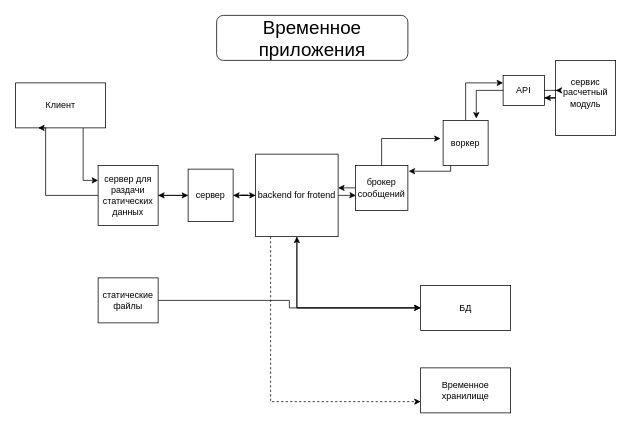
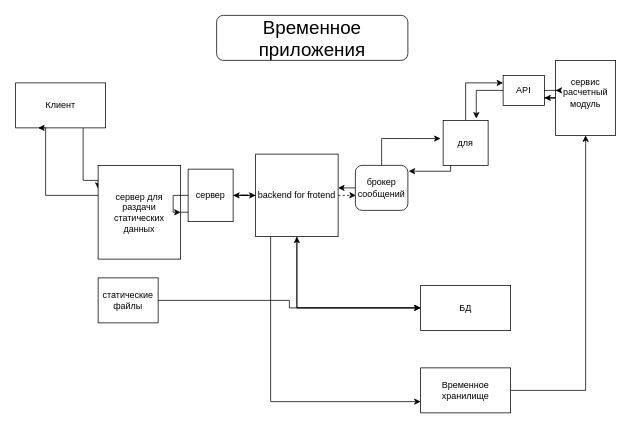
(465, 143) -> (465, 143)
(381, 188) -> (381, 188)
(128, 195) -> (139, 212)
(346, 195) -> (346, 195)
none -> (585, 303)
(270, 392) -> (270, 392)
